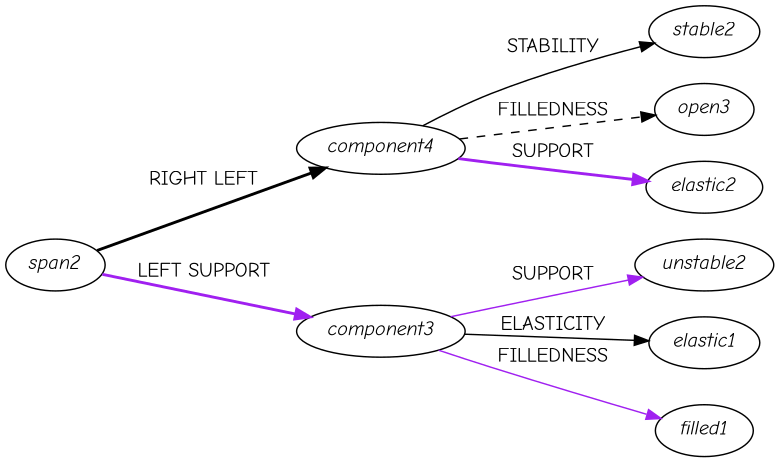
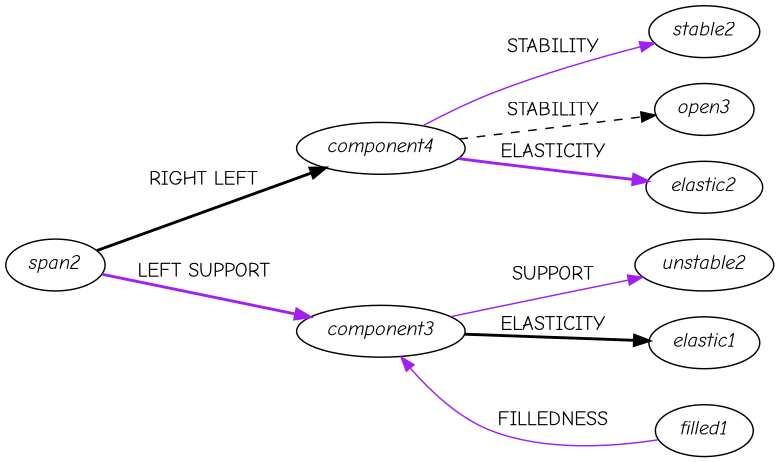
(529, 80) -> (529, 80)
(550, 110) -> (550, 110)
(550, 152) -> (550, 152)
(549, 337) -> (549, 337)
(542, 383) -> (523, 440)
